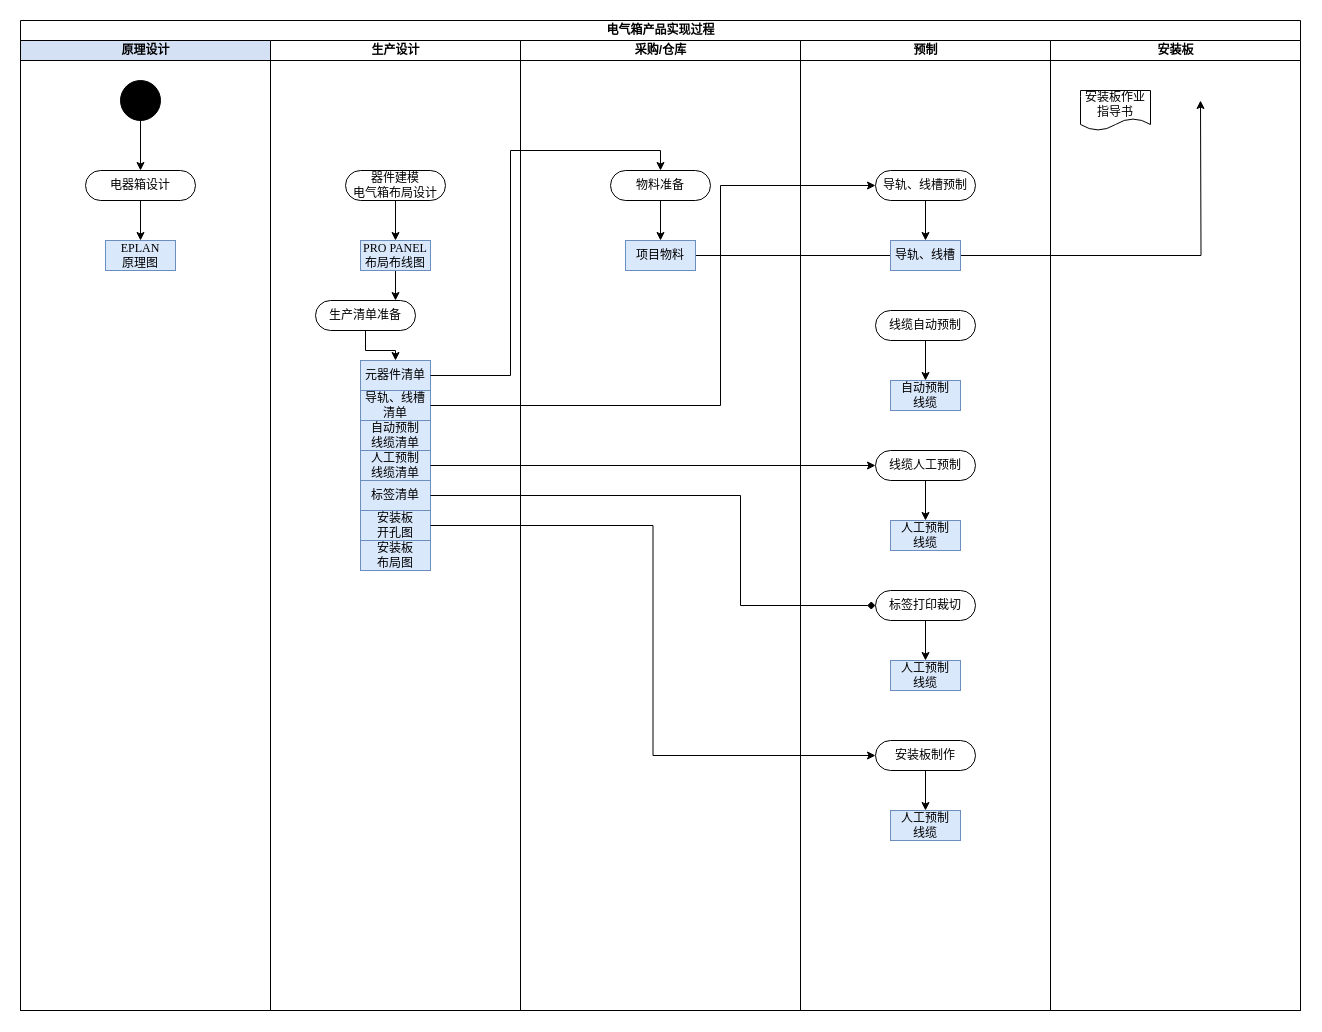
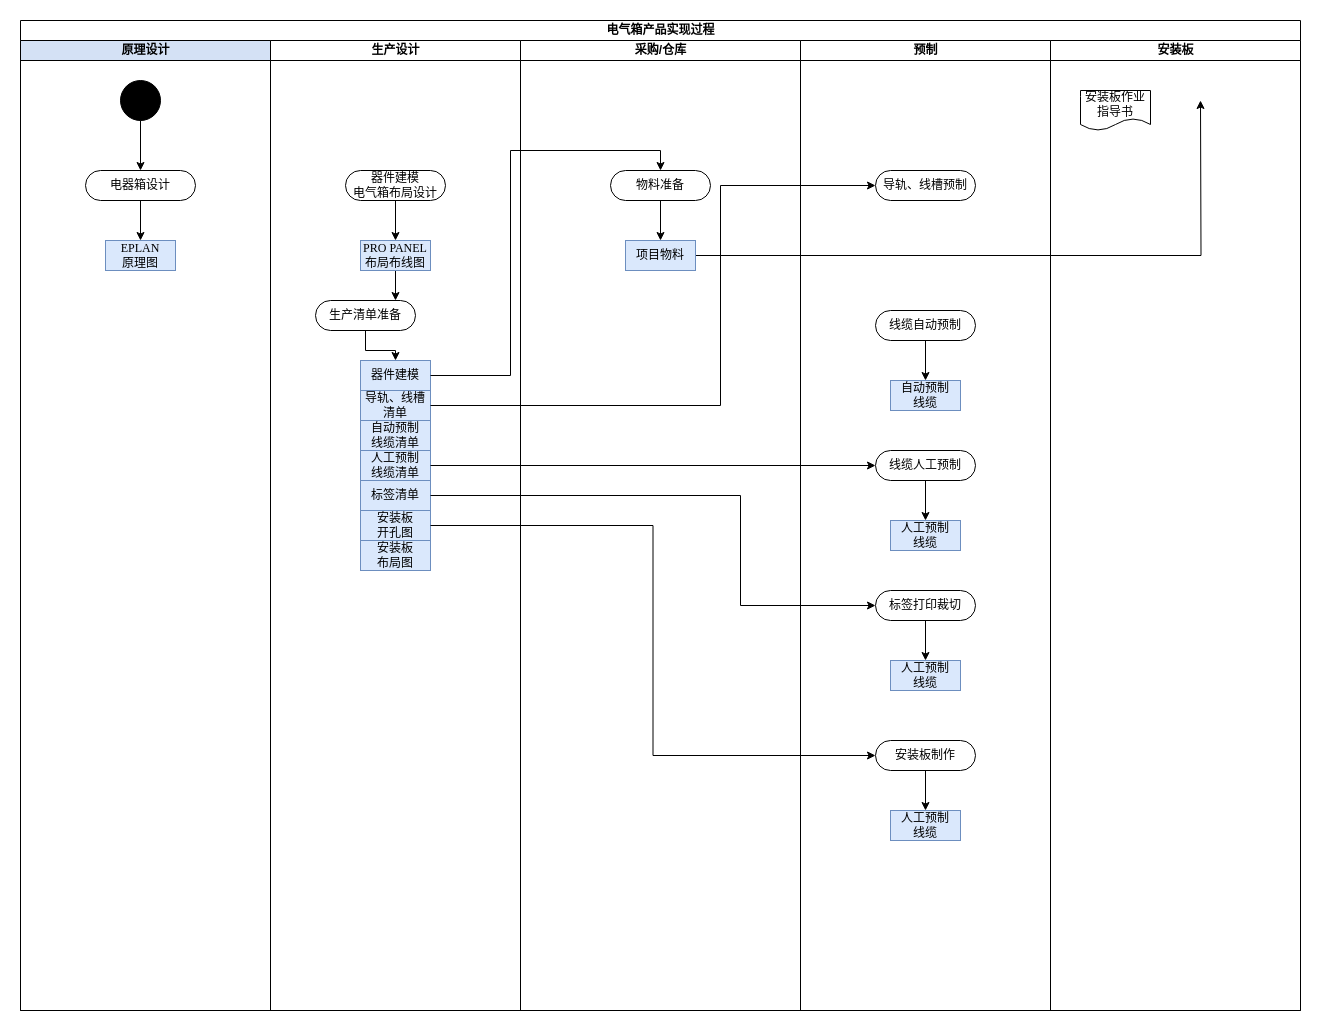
(926, 217) -> none
(926, 256) -> none
(396, 376) -> (396, 376)
(866, 606) -> (867, 606)
